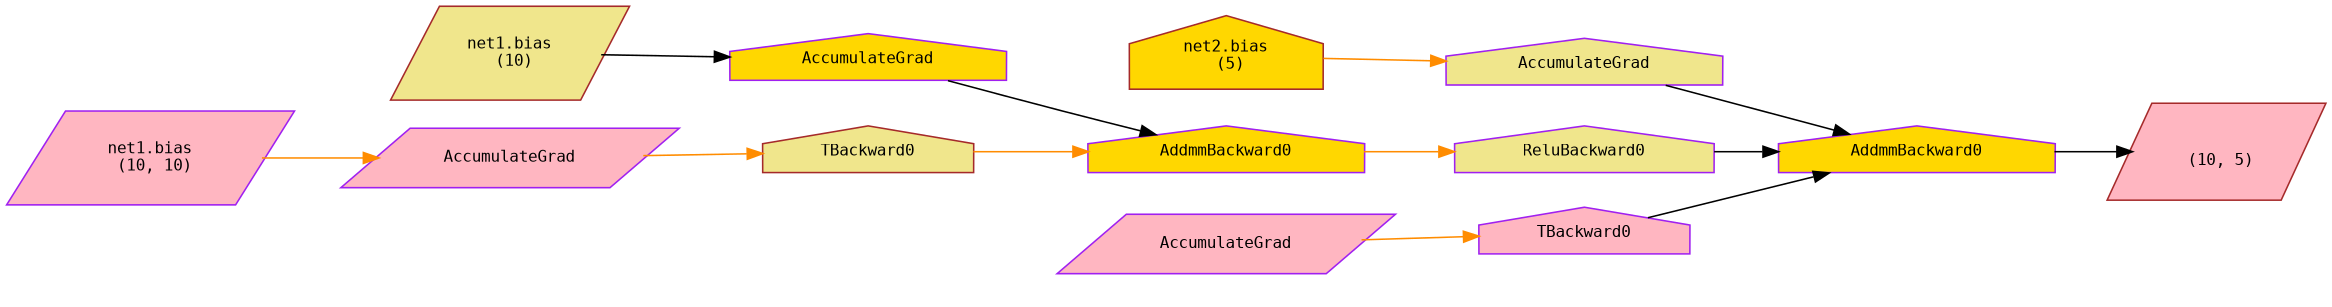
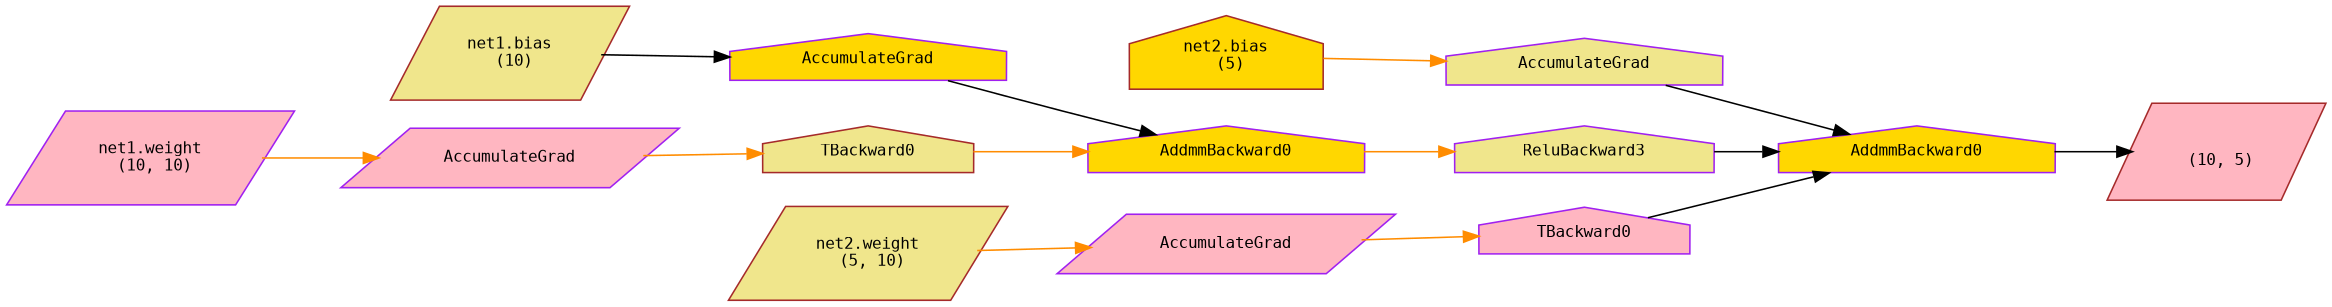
(1584, 152) -> (1584, 152)
(151, 158) -> (151, 158)
none -> (868, 253)
